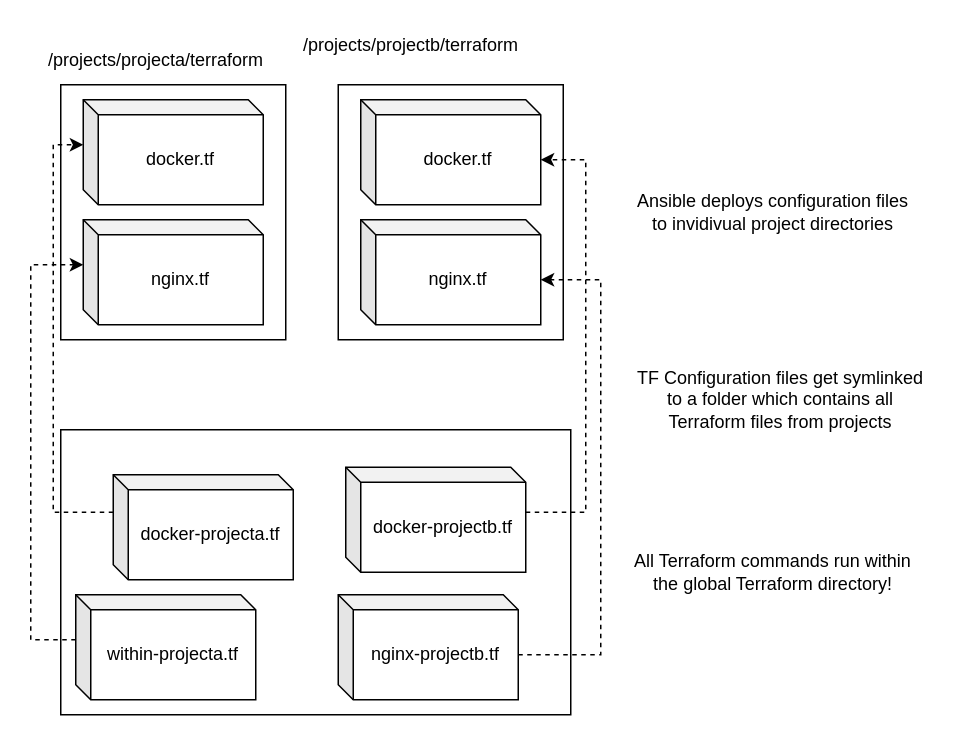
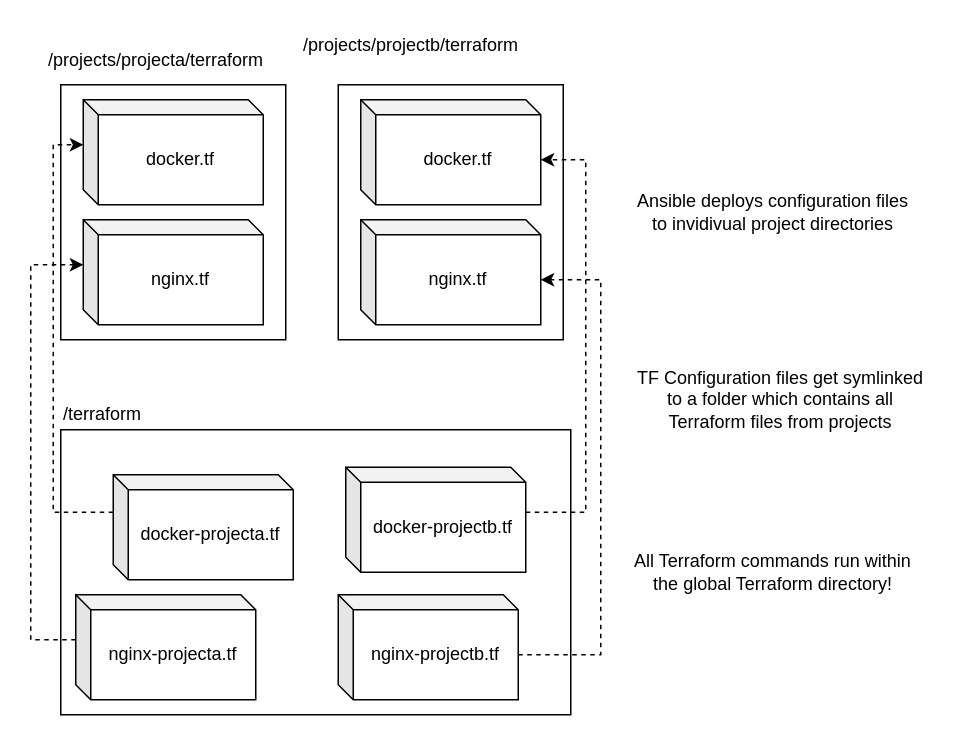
none -> (106, 415)
(173, 655) -> (173, 655)
